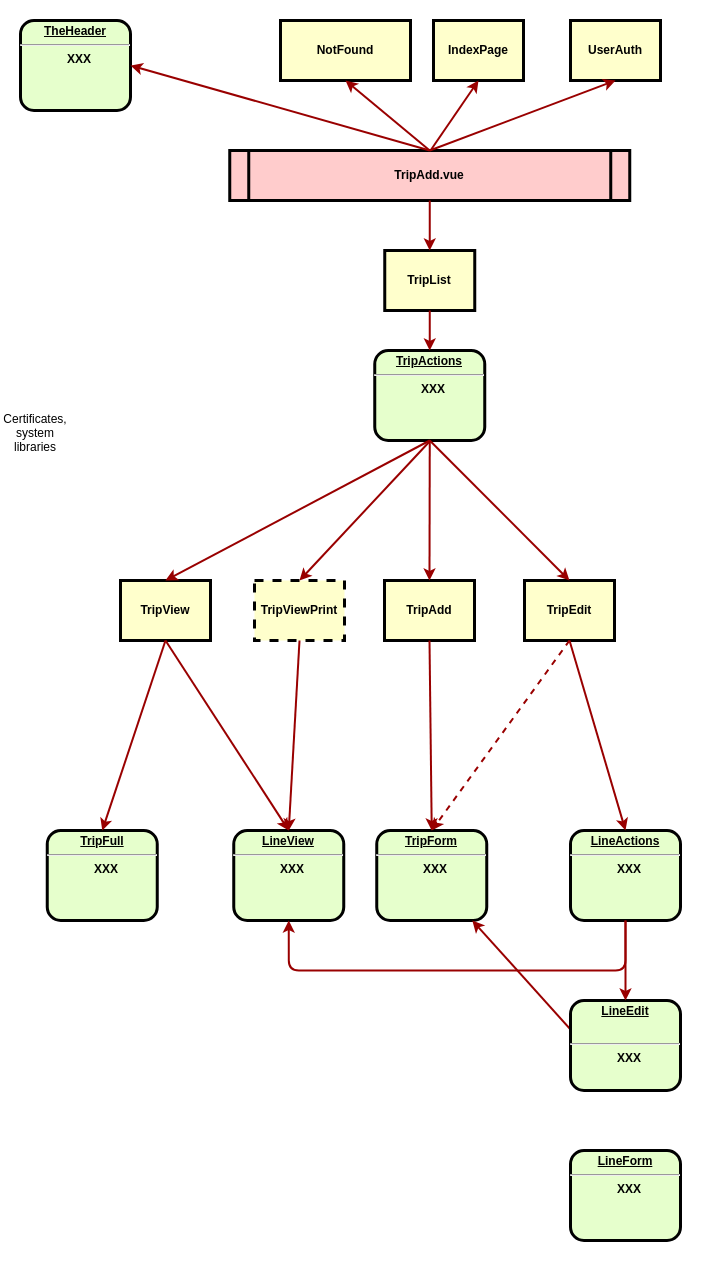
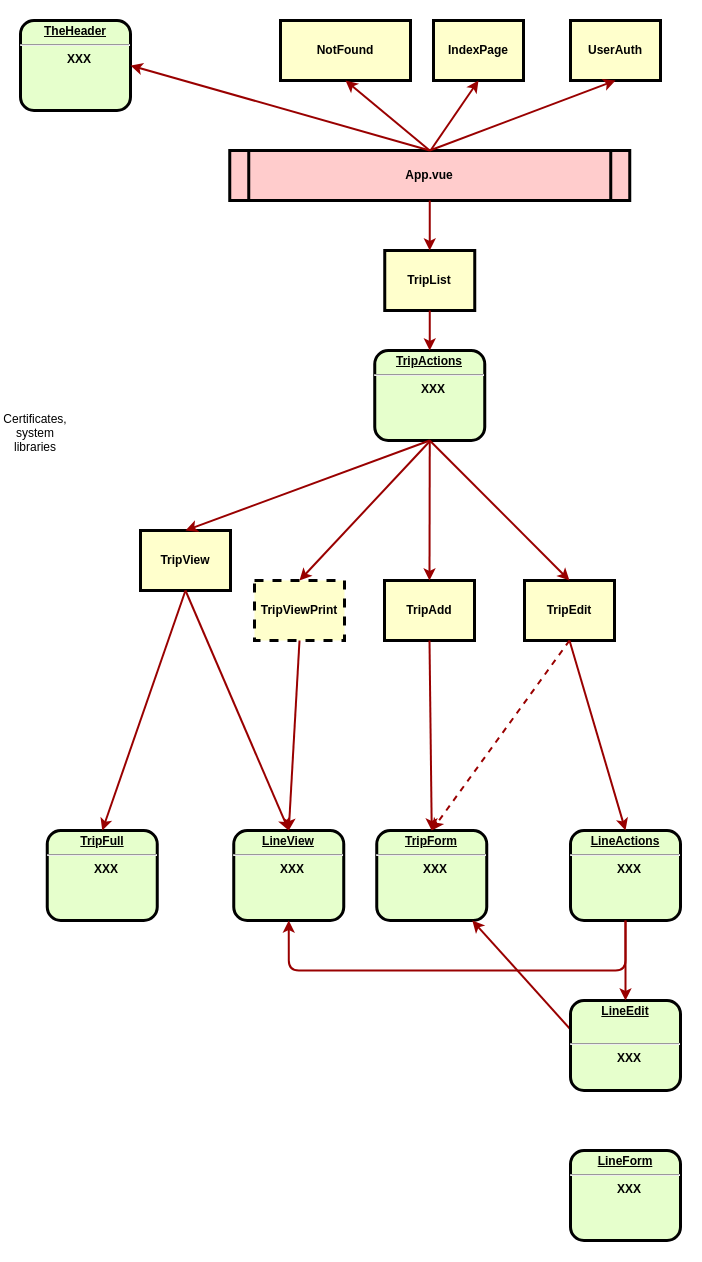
(430, 176) -> (430, 176)
(166, 611) -> (186, 561)
